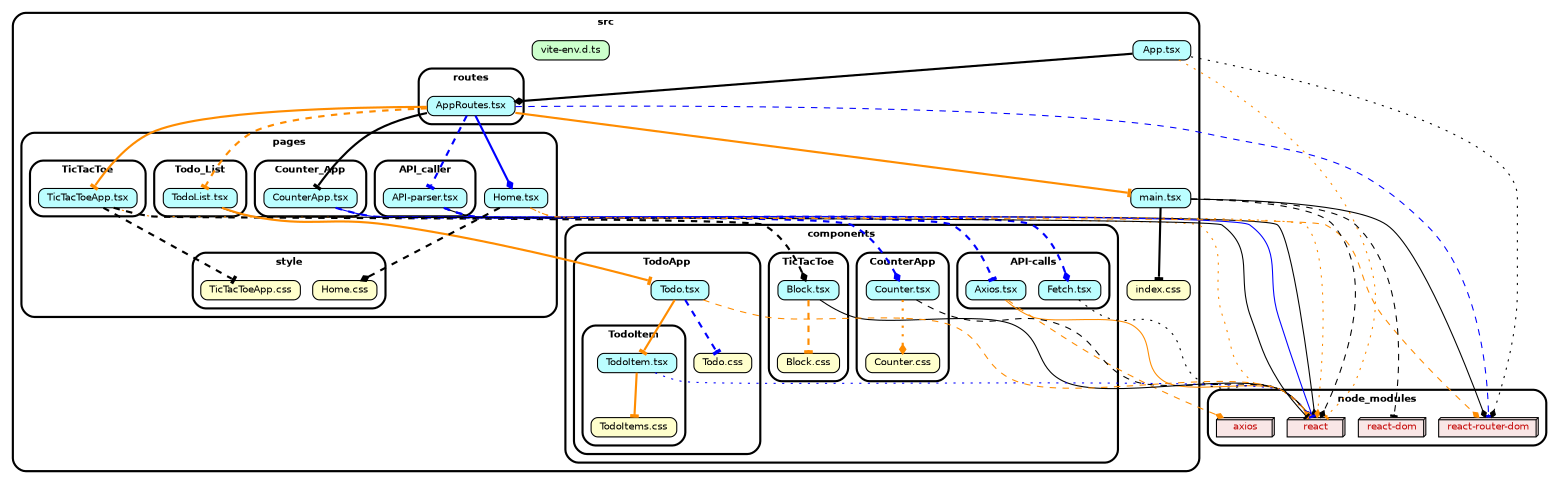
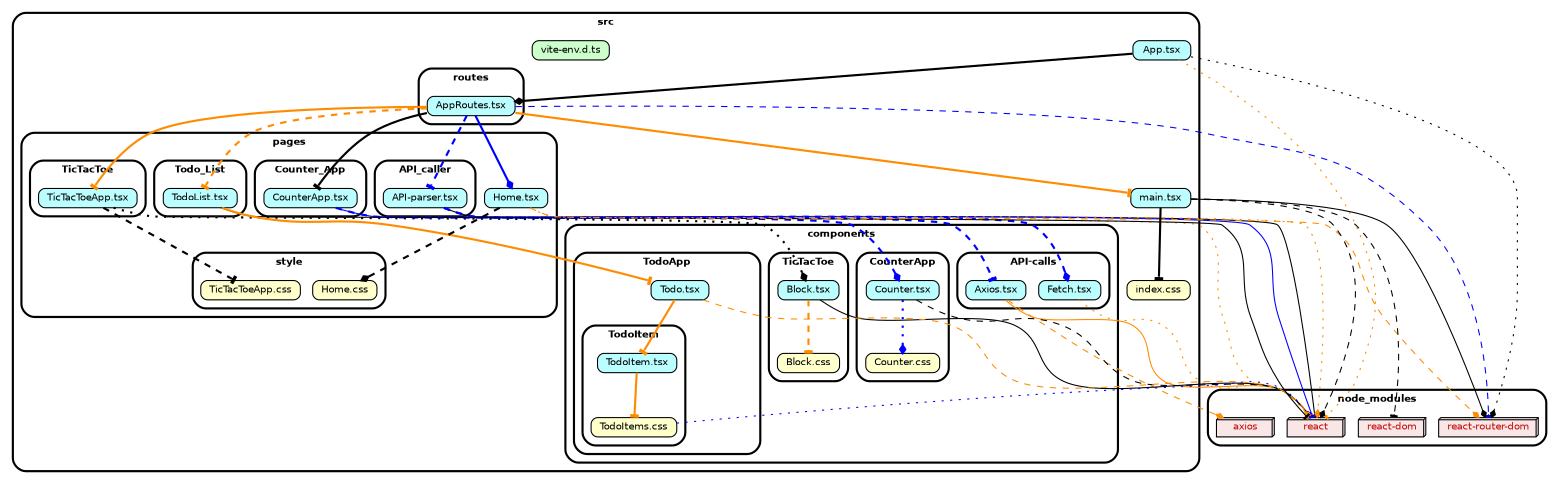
(957, 217) -> (957, 217)
(470, 219) -> (470, 219)
(903, 327) -> (903, 327)
(723, 363) -> none
(1187, 367) -> (1187, 367)
(984, 383) -> (996, 397)
